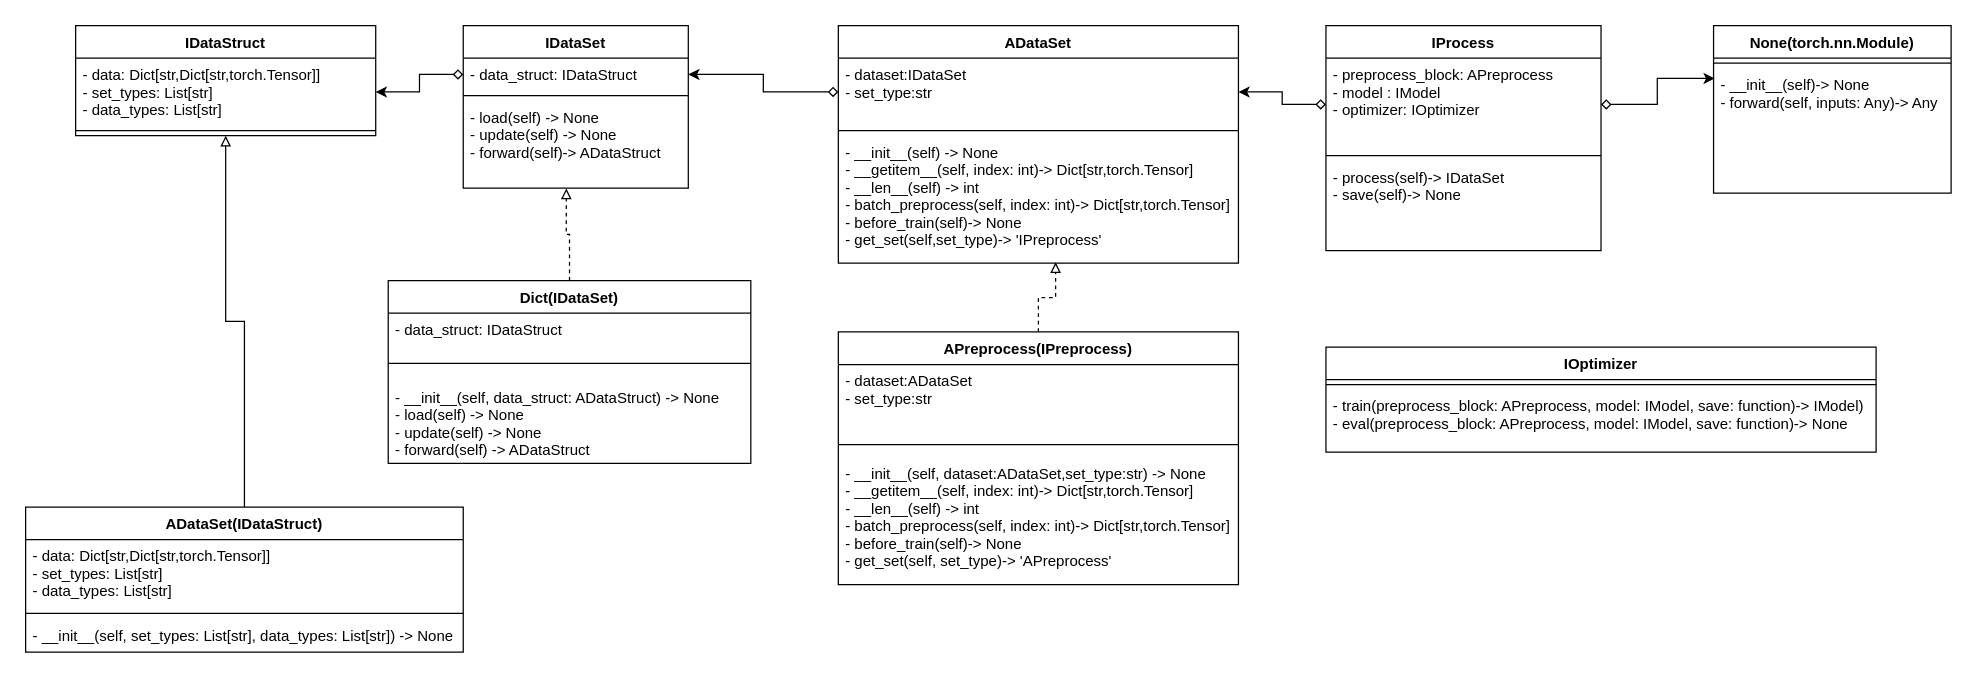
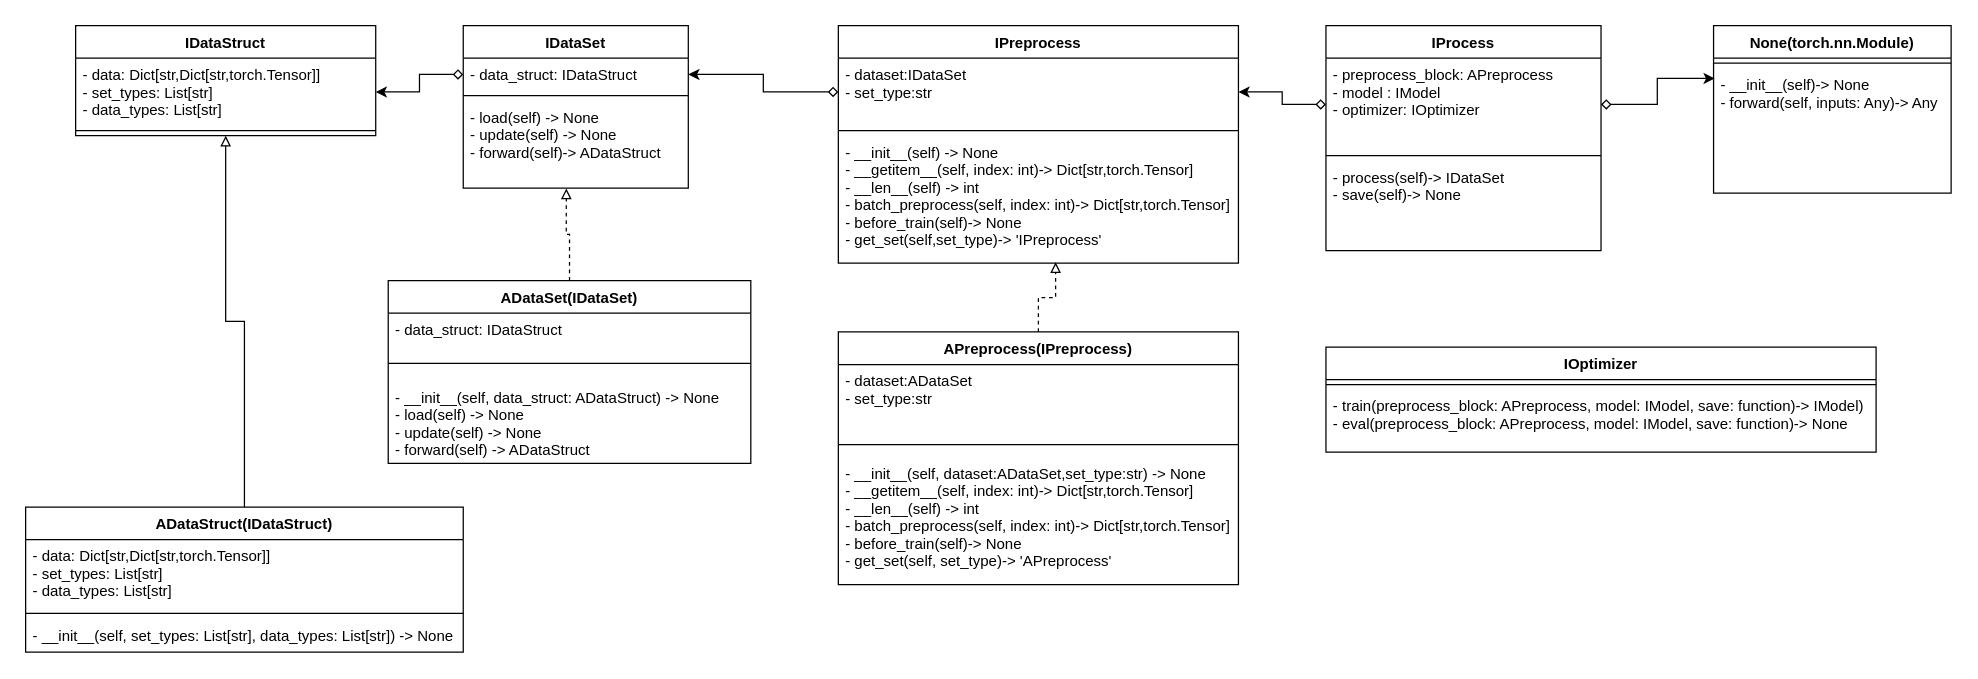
(1038, 43) -> (1038, 43)
(569, 298) -> (569, 298)
(244, 524) -> (244, 524)
